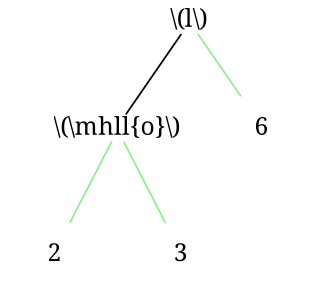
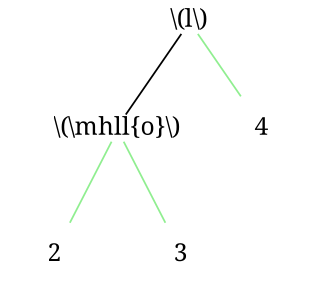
(262, 128) -> (262, 128)
